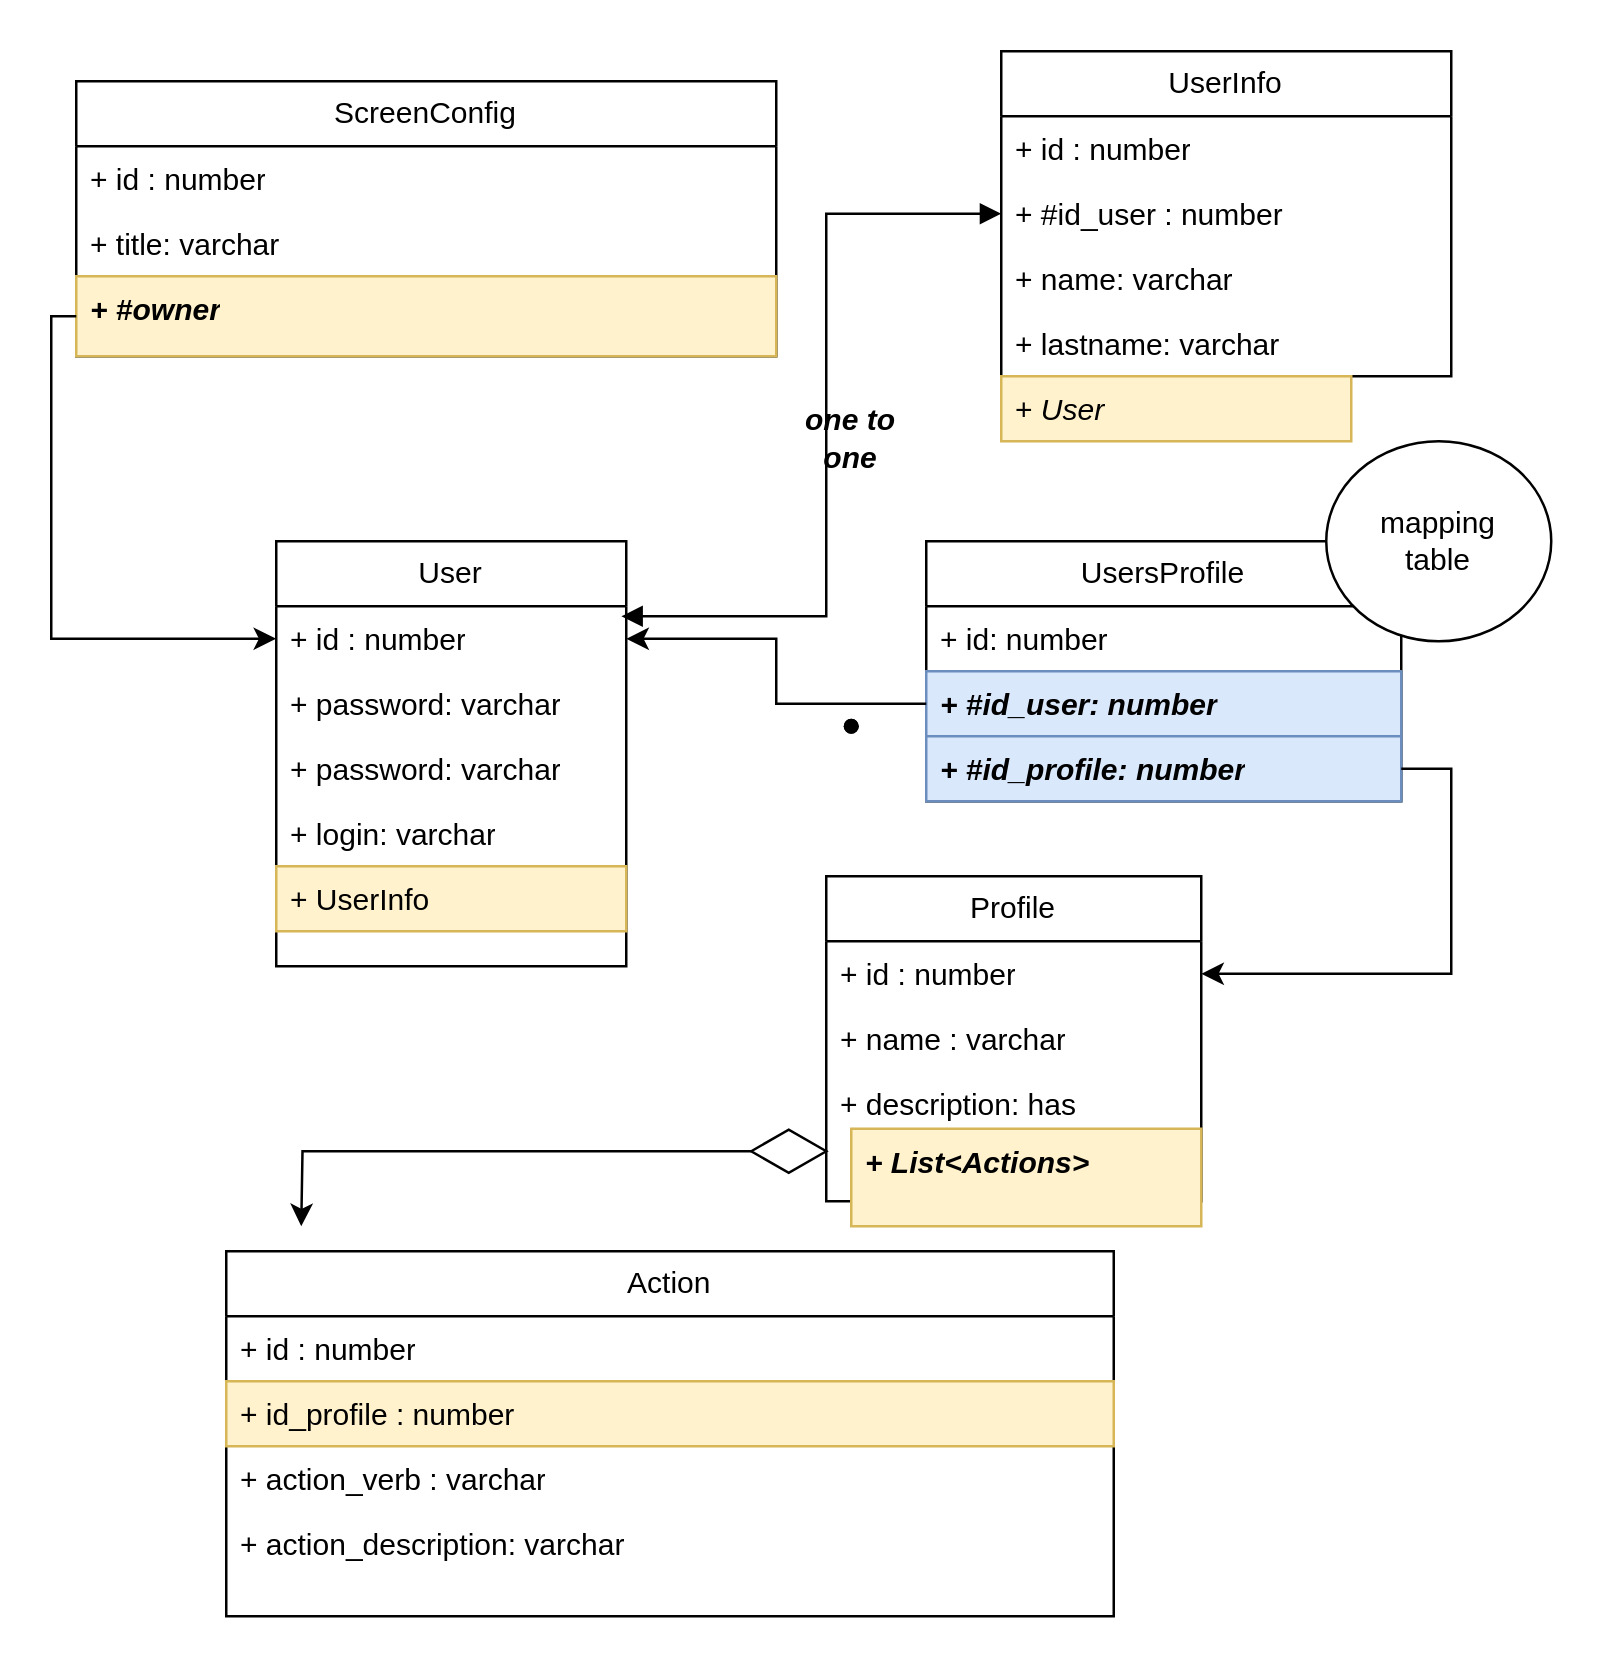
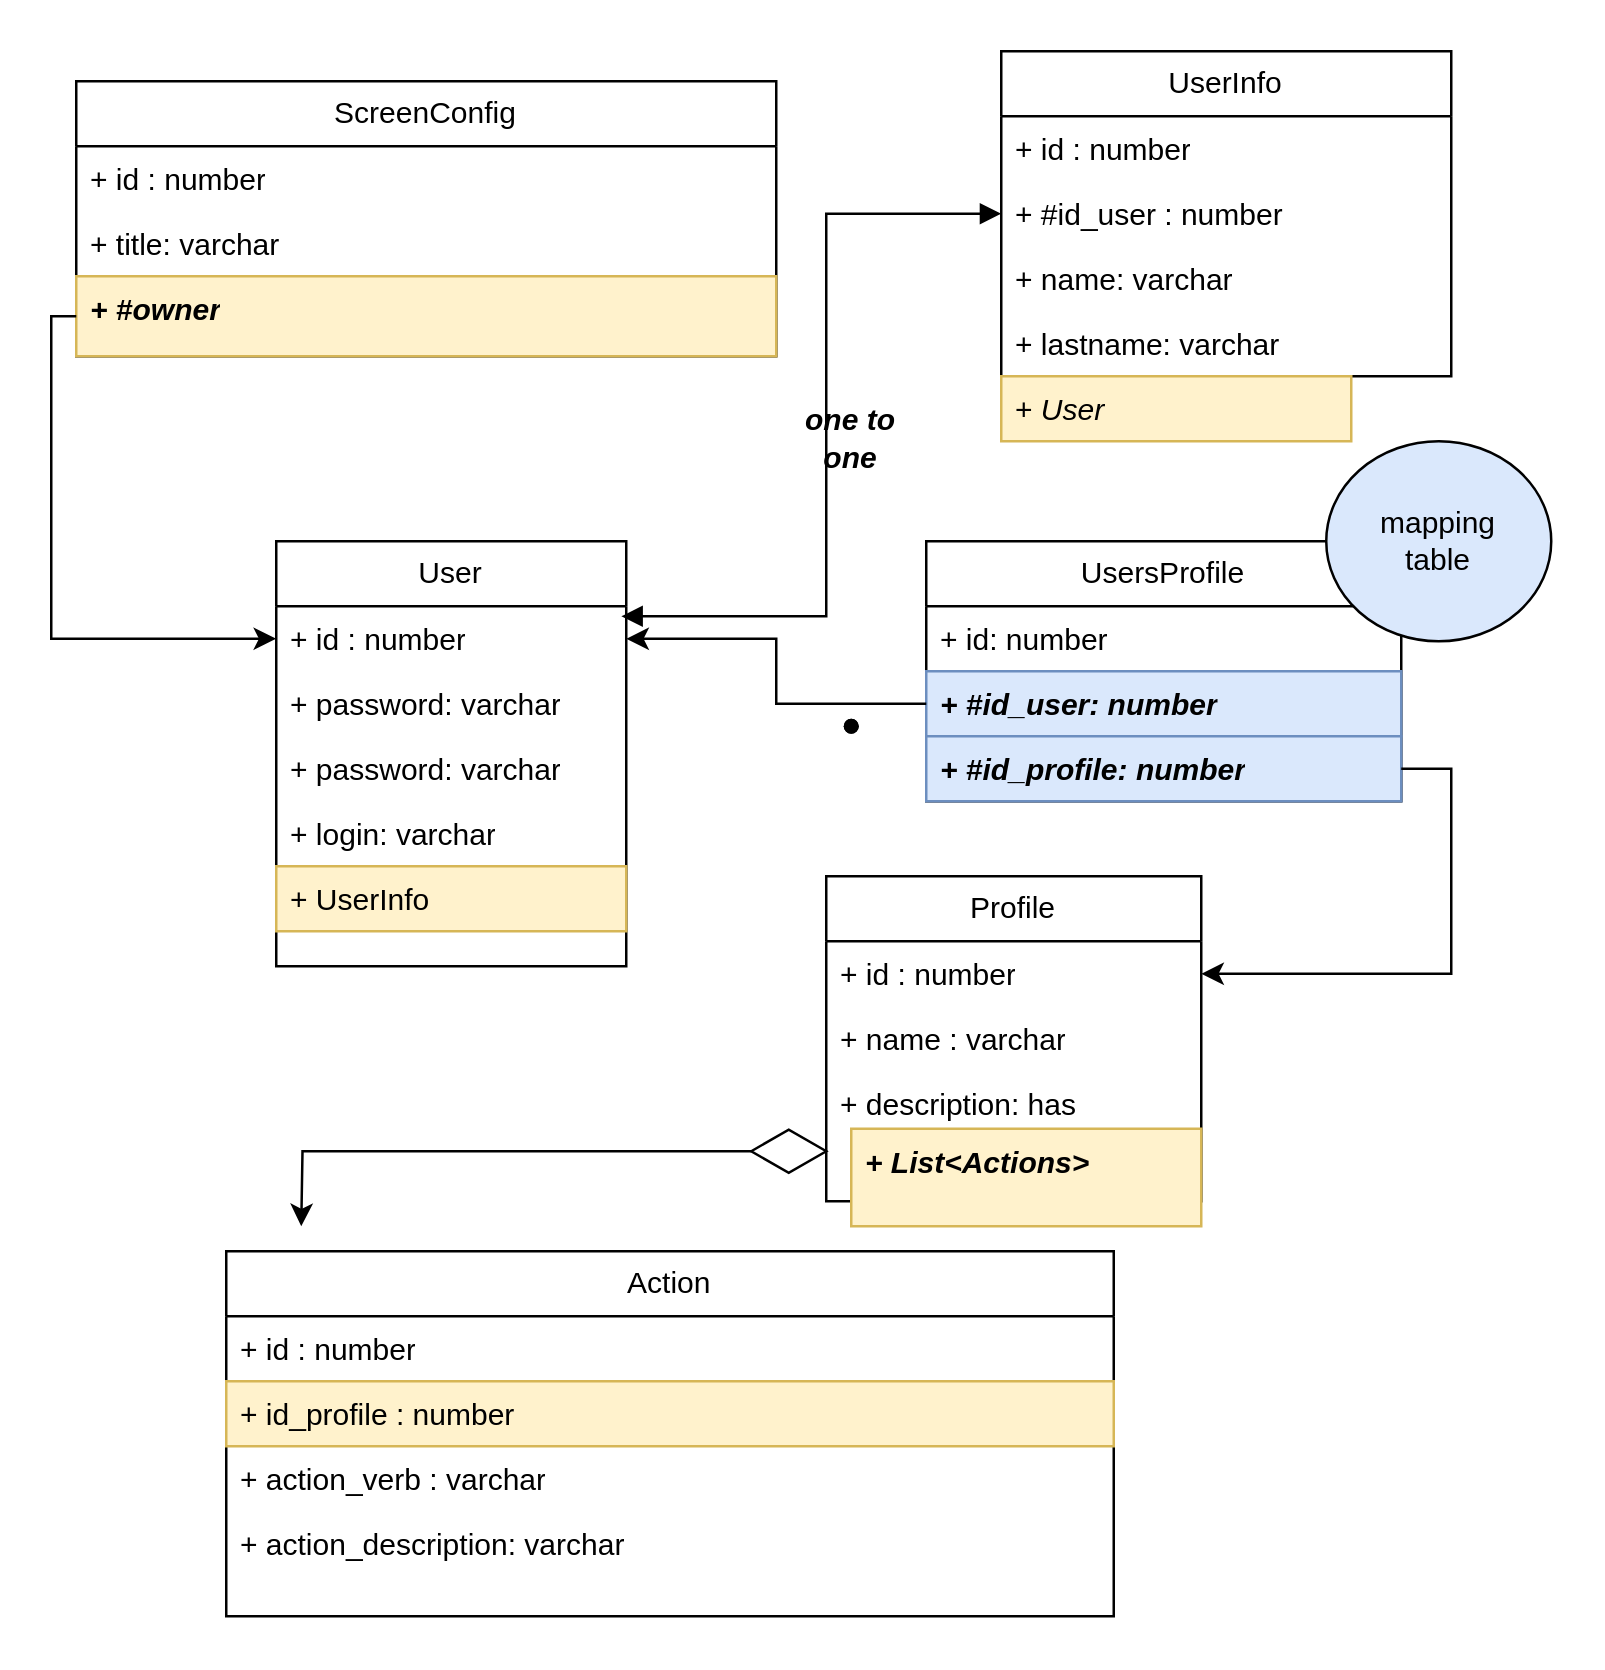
(1439, 541) -> (1439, 541)
